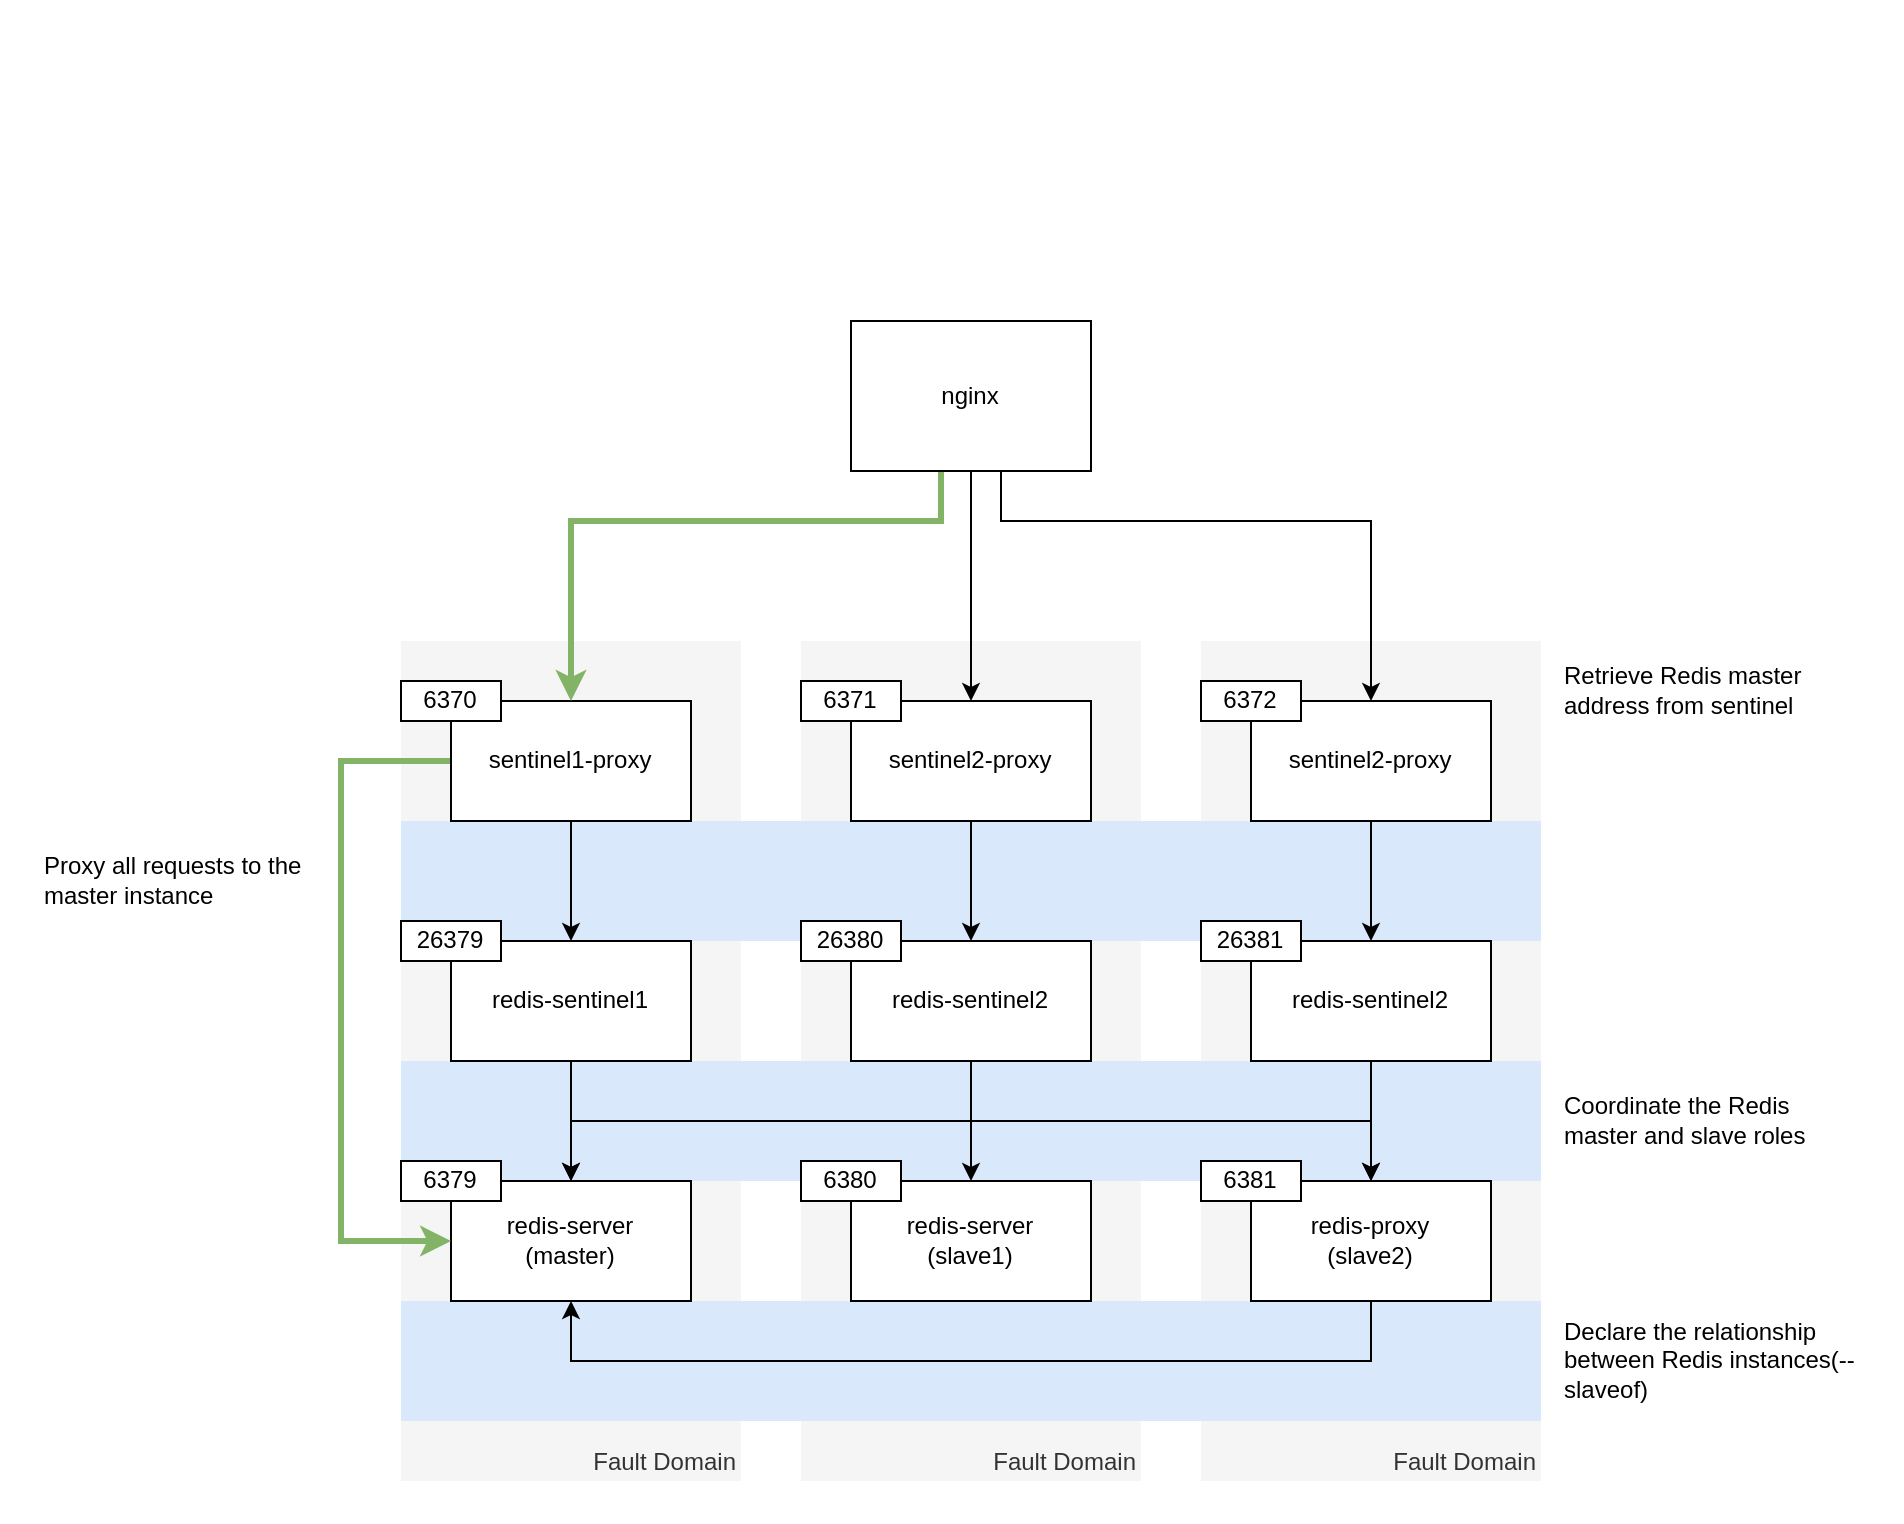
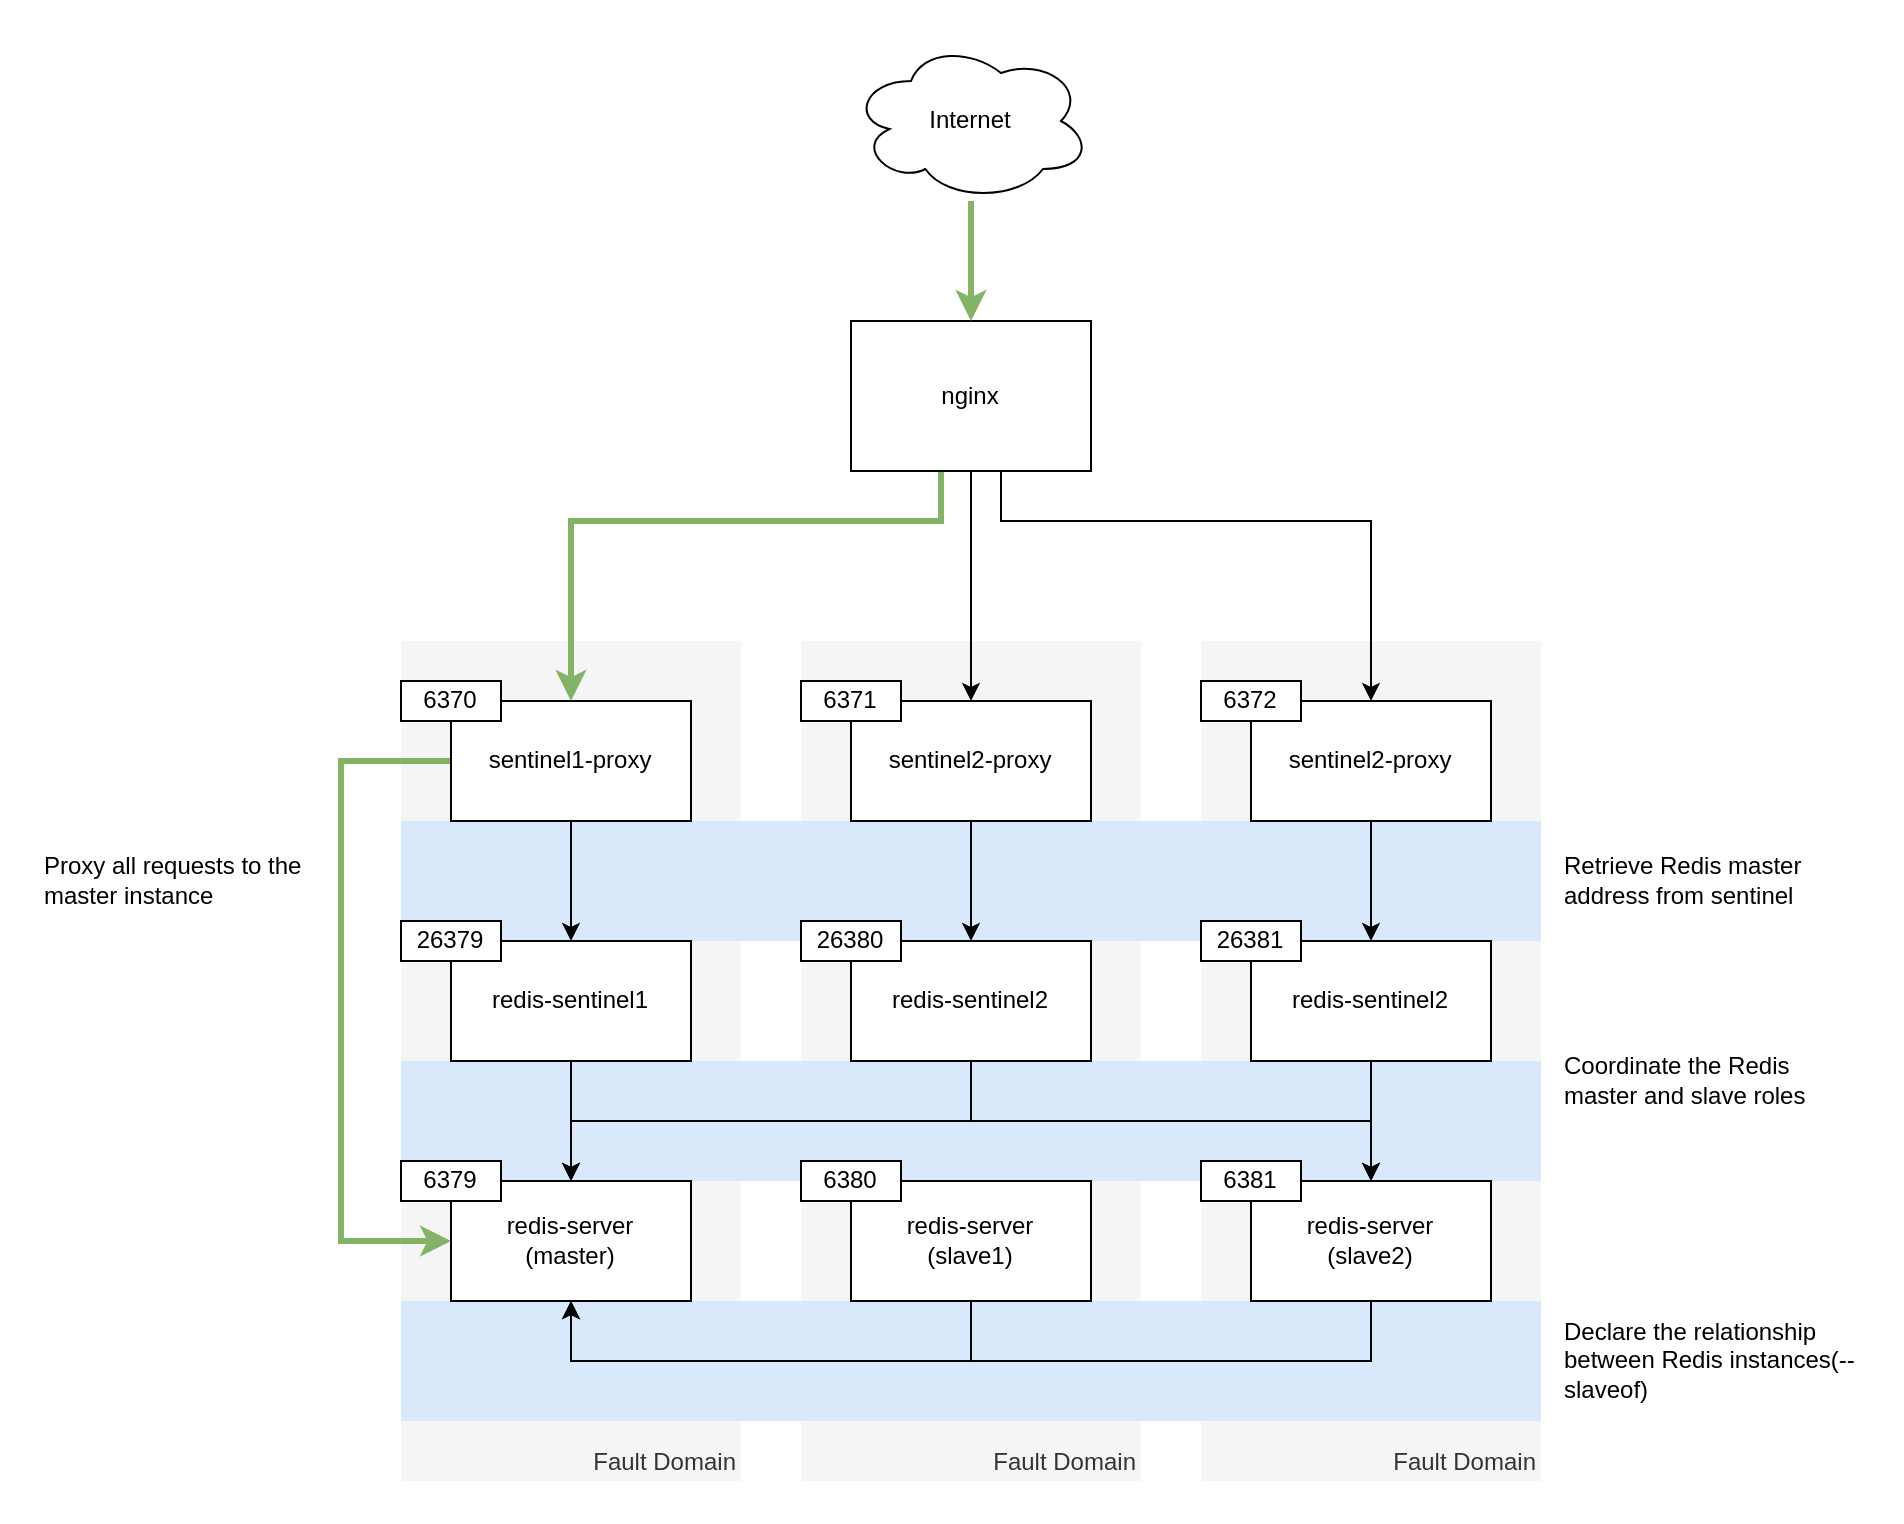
none -> (971, 121)
none -> (971, 250)
(1711, 691) -> (1711, 881)
(1711, 1121) -> (1711, 1081)
(971, 1146) -> none
(1371, 1241) -> (1371, 1241)
none -> (971, 1329)
